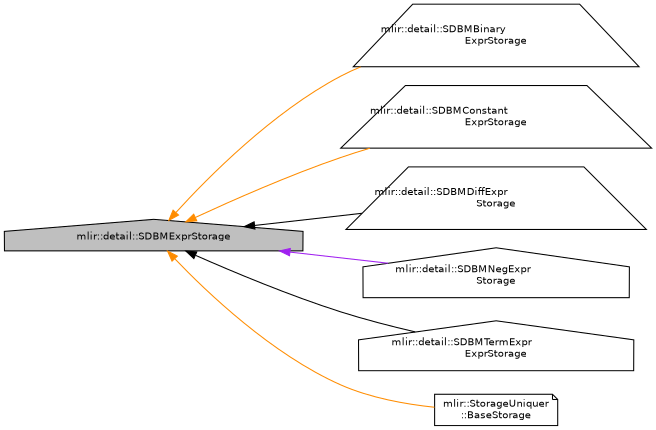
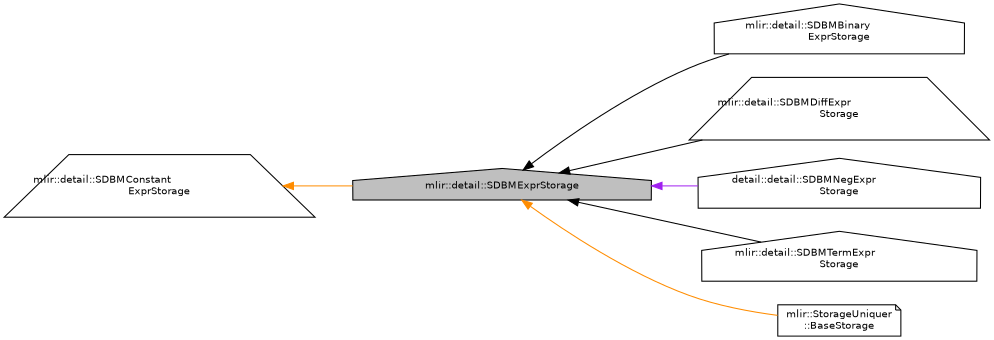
(496, 35) -> (839, 32)
(261, 131) -> (626, 101)
(281, 180) -> (323, 186)
(496, 275) -> (839, 186)
(496, 348) -> (839, 259)
